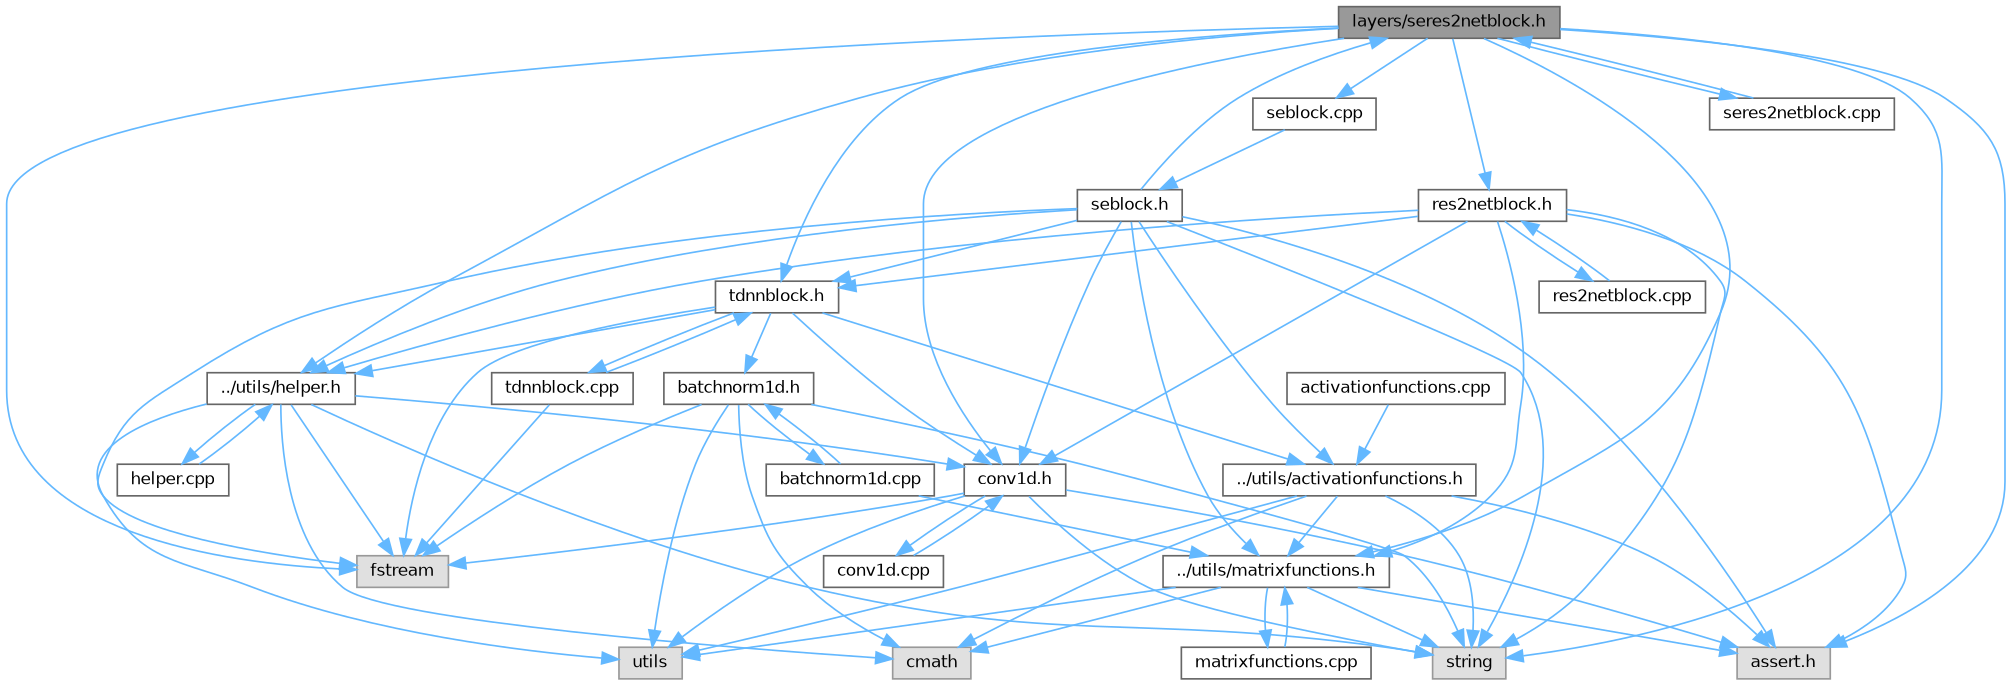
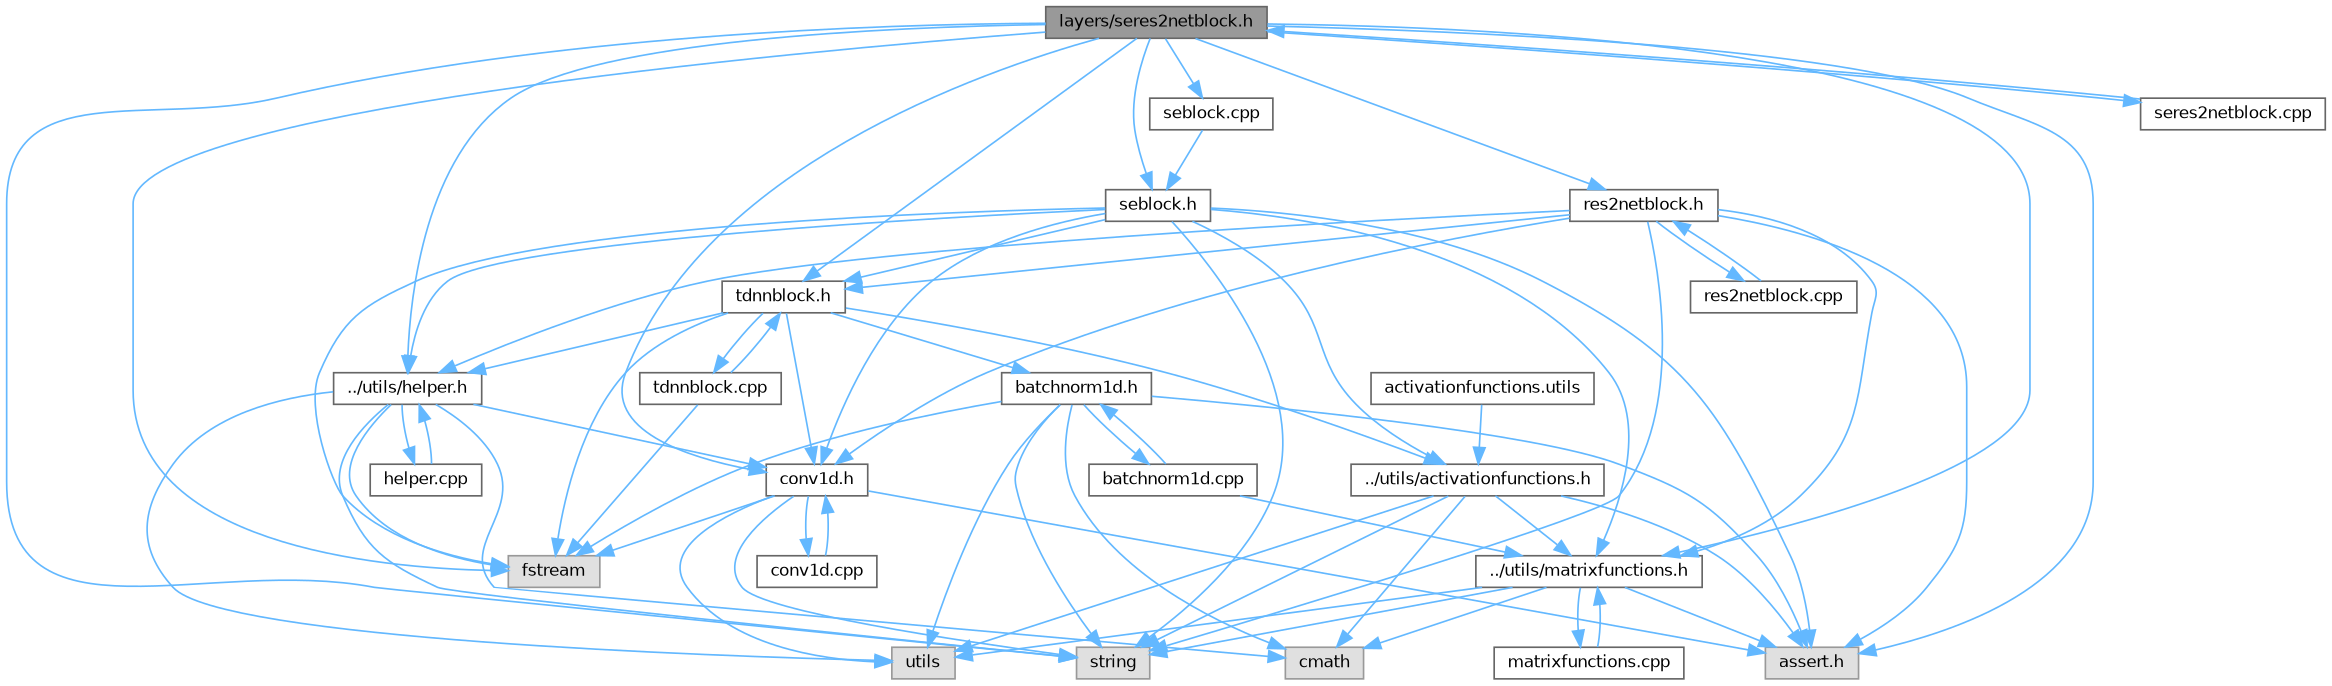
(1242, 96) -> (1134, 106)
(1396, 389) -> (1483, 389)
none -> (1513, 439)
